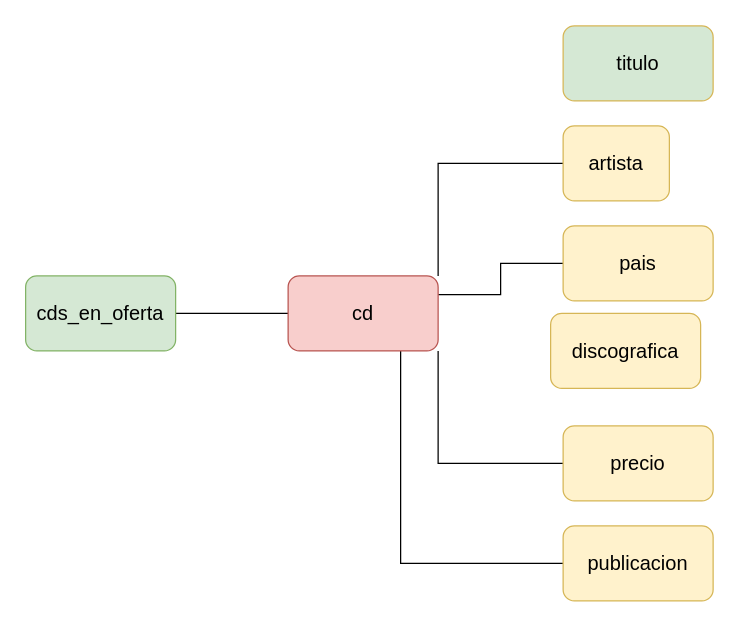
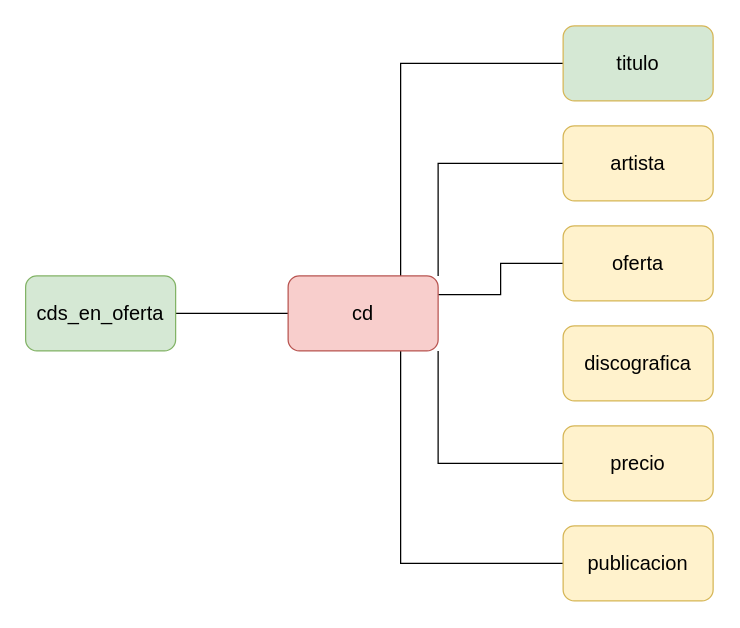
none -> (401, 88)
(616, 163) -> (638, 163)
(638, 263) -> (638, 263)
(626, 351) -> (638, 363)
